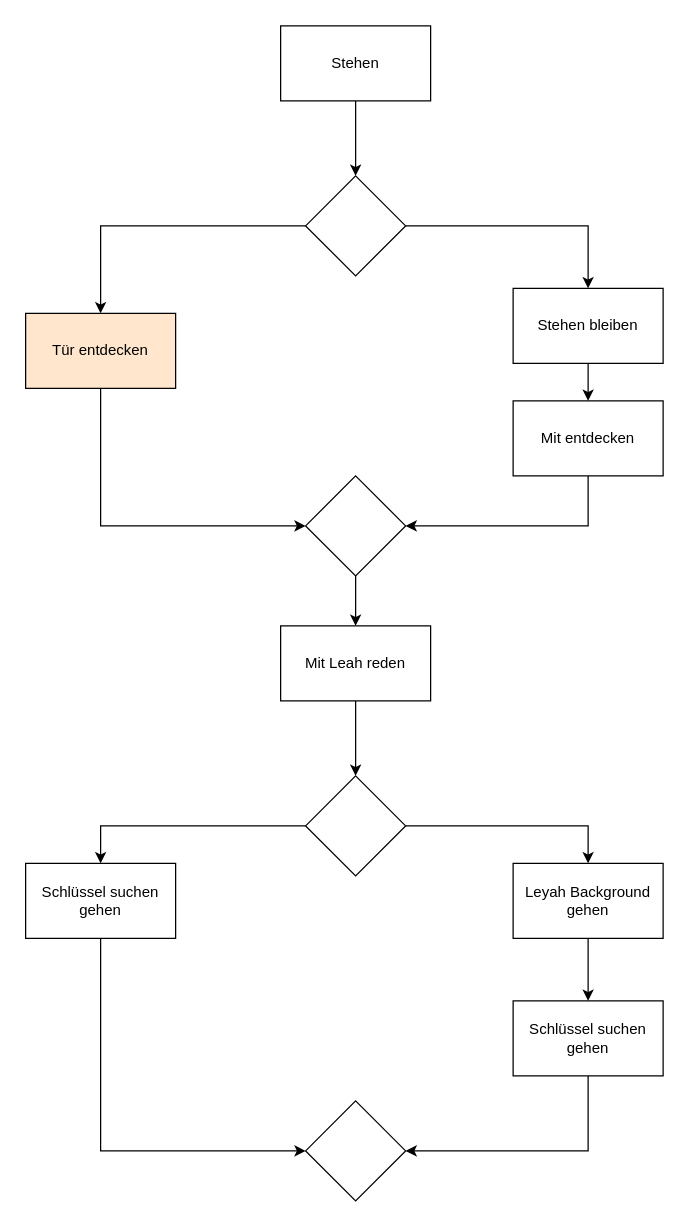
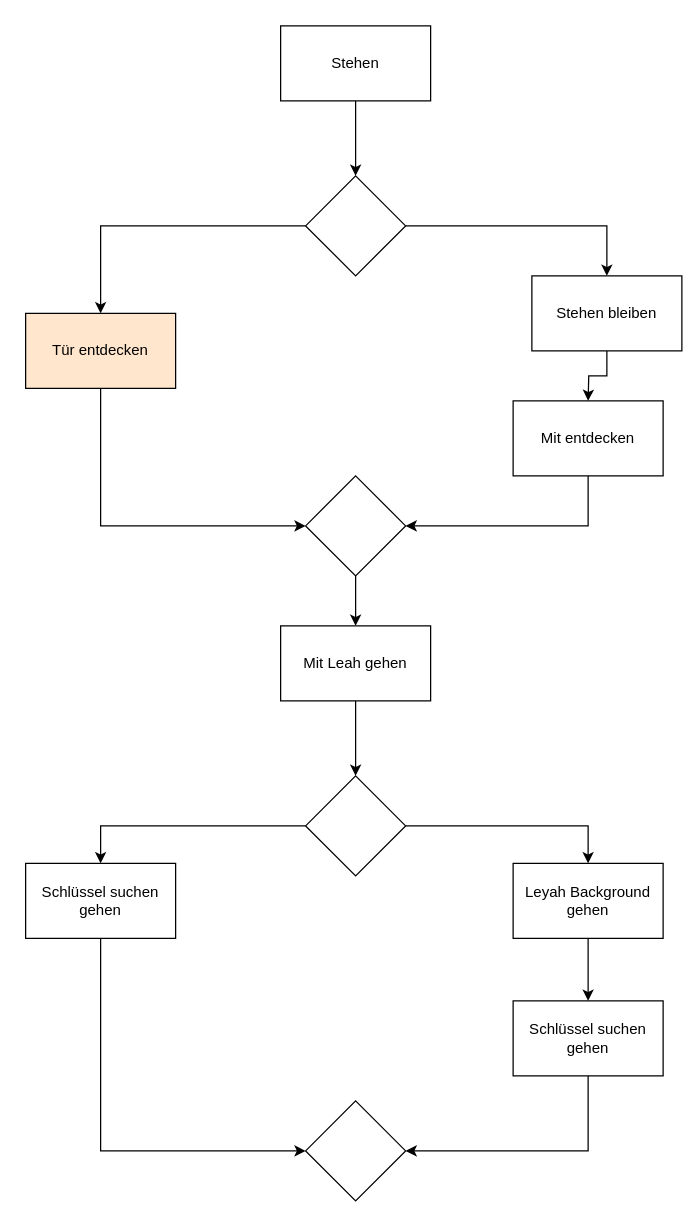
(588, 326) -> (607, 313)
(356, 663) -> (356, 663)
